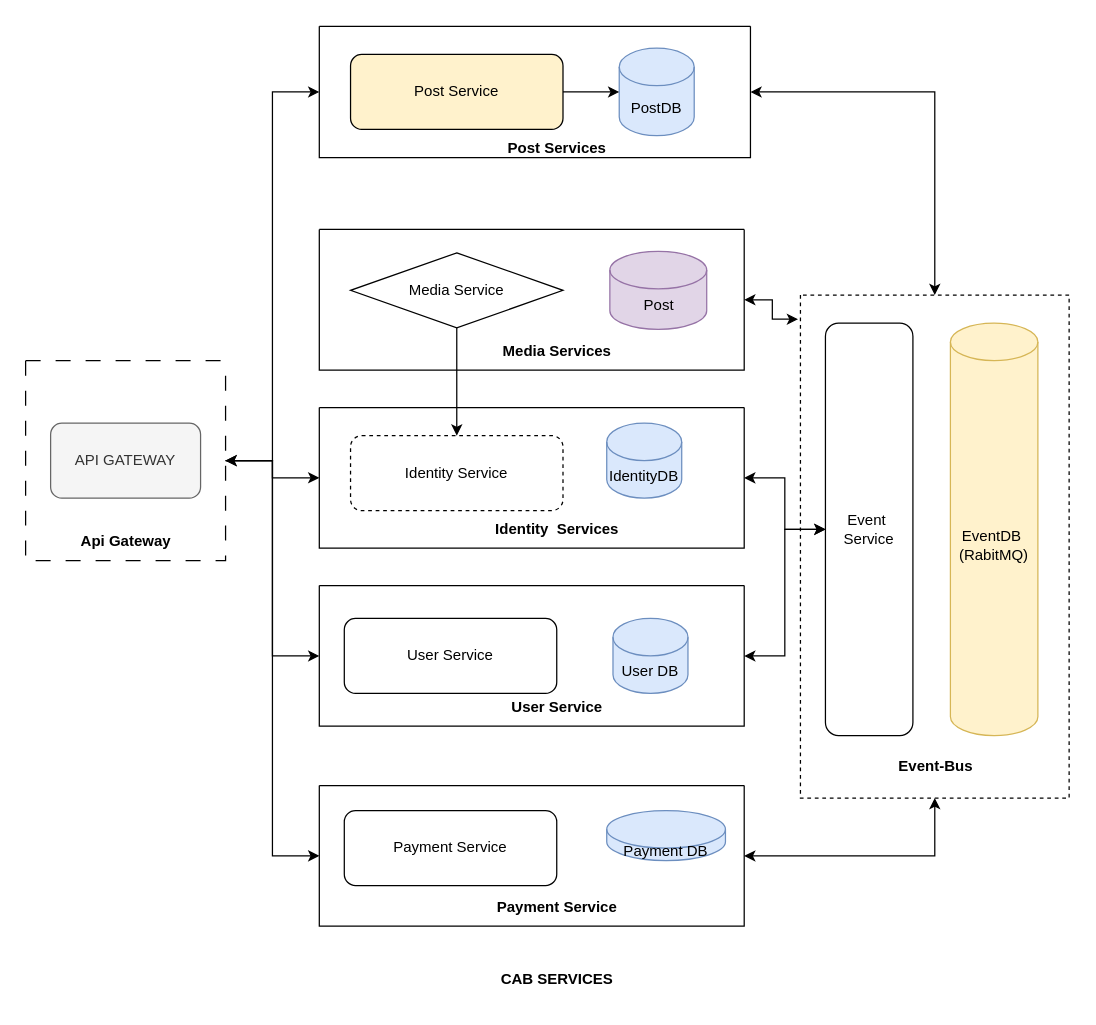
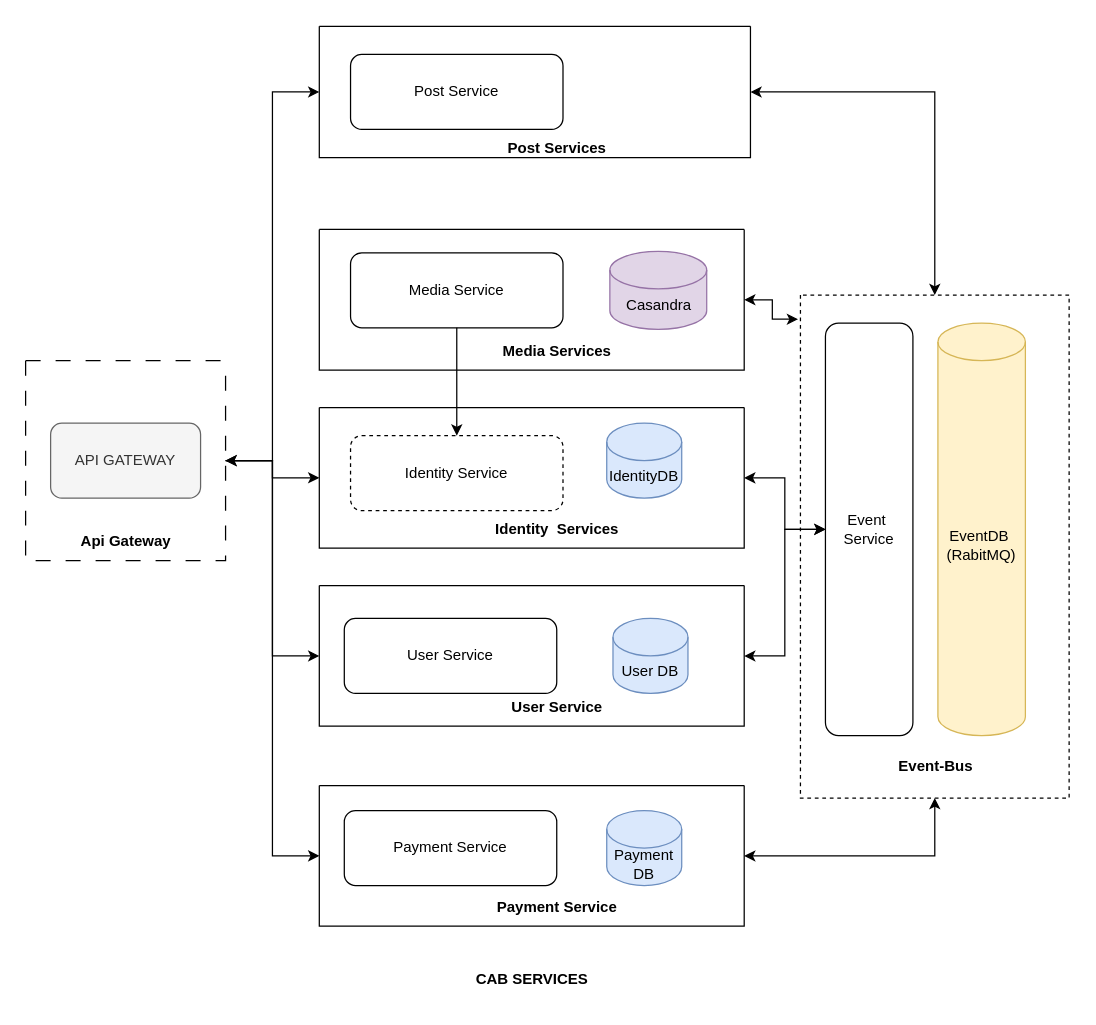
(457, 92) -> (457, 92)
(587, 92) -> none
(657, 92) -> none
(457, 290) -> (457, 290)
(659, 306) -> (659, 306)
(994, 529) -> (982, 529)
(666, 836) -> (644, 848)
(557, 979) -> (532, 979)
